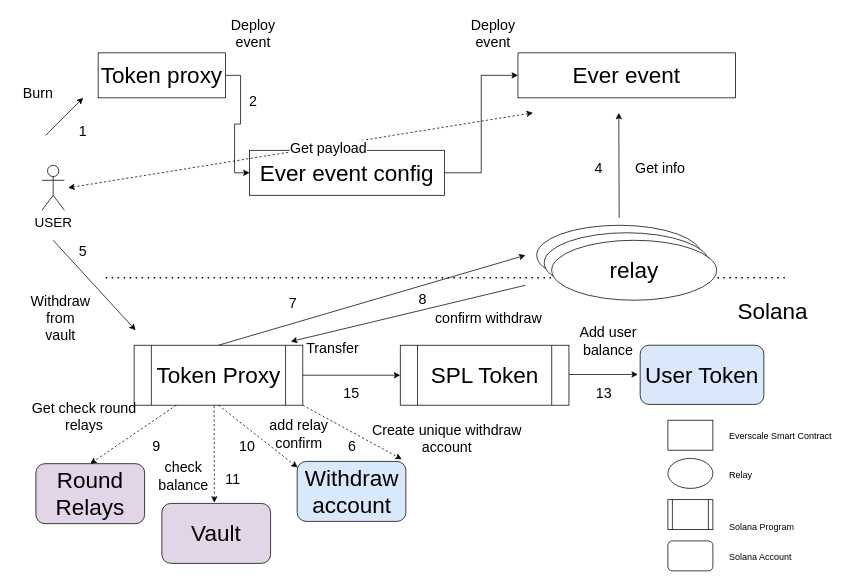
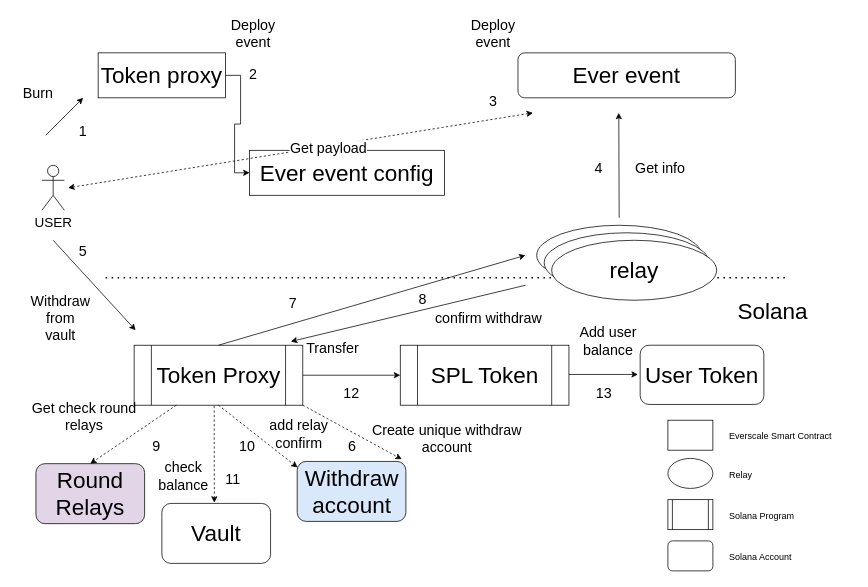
(627, 75) -> (627, 75)
(253, 102) -> (253, 75)
none -> (493, 102)
(481, 127) -> none
(702, 375) -> (702, 375)
(351, 394) -> (351, 394)
(790, 526) -> (790, 515)
(216, 534) -> (216, 534)
